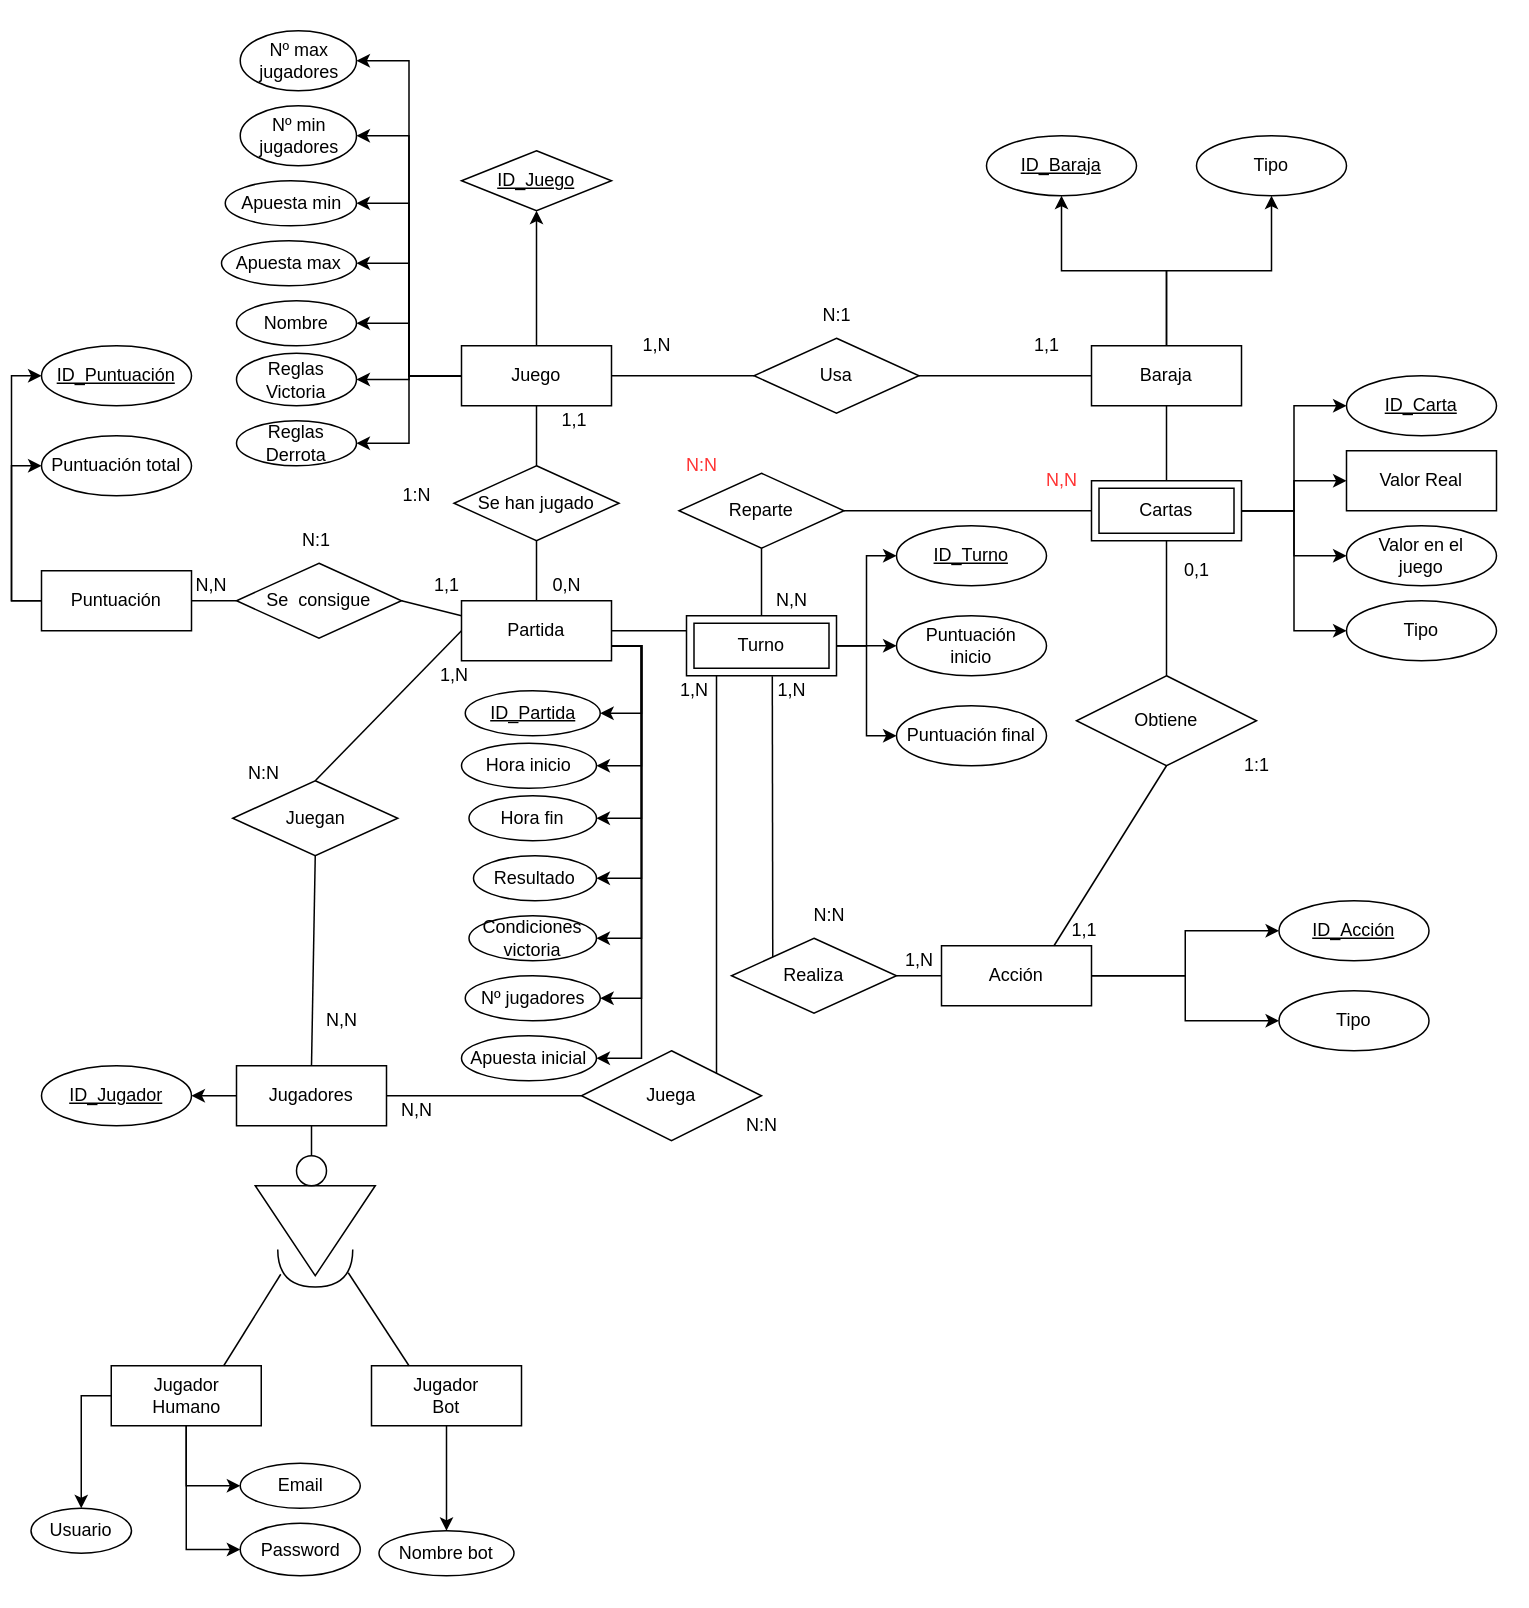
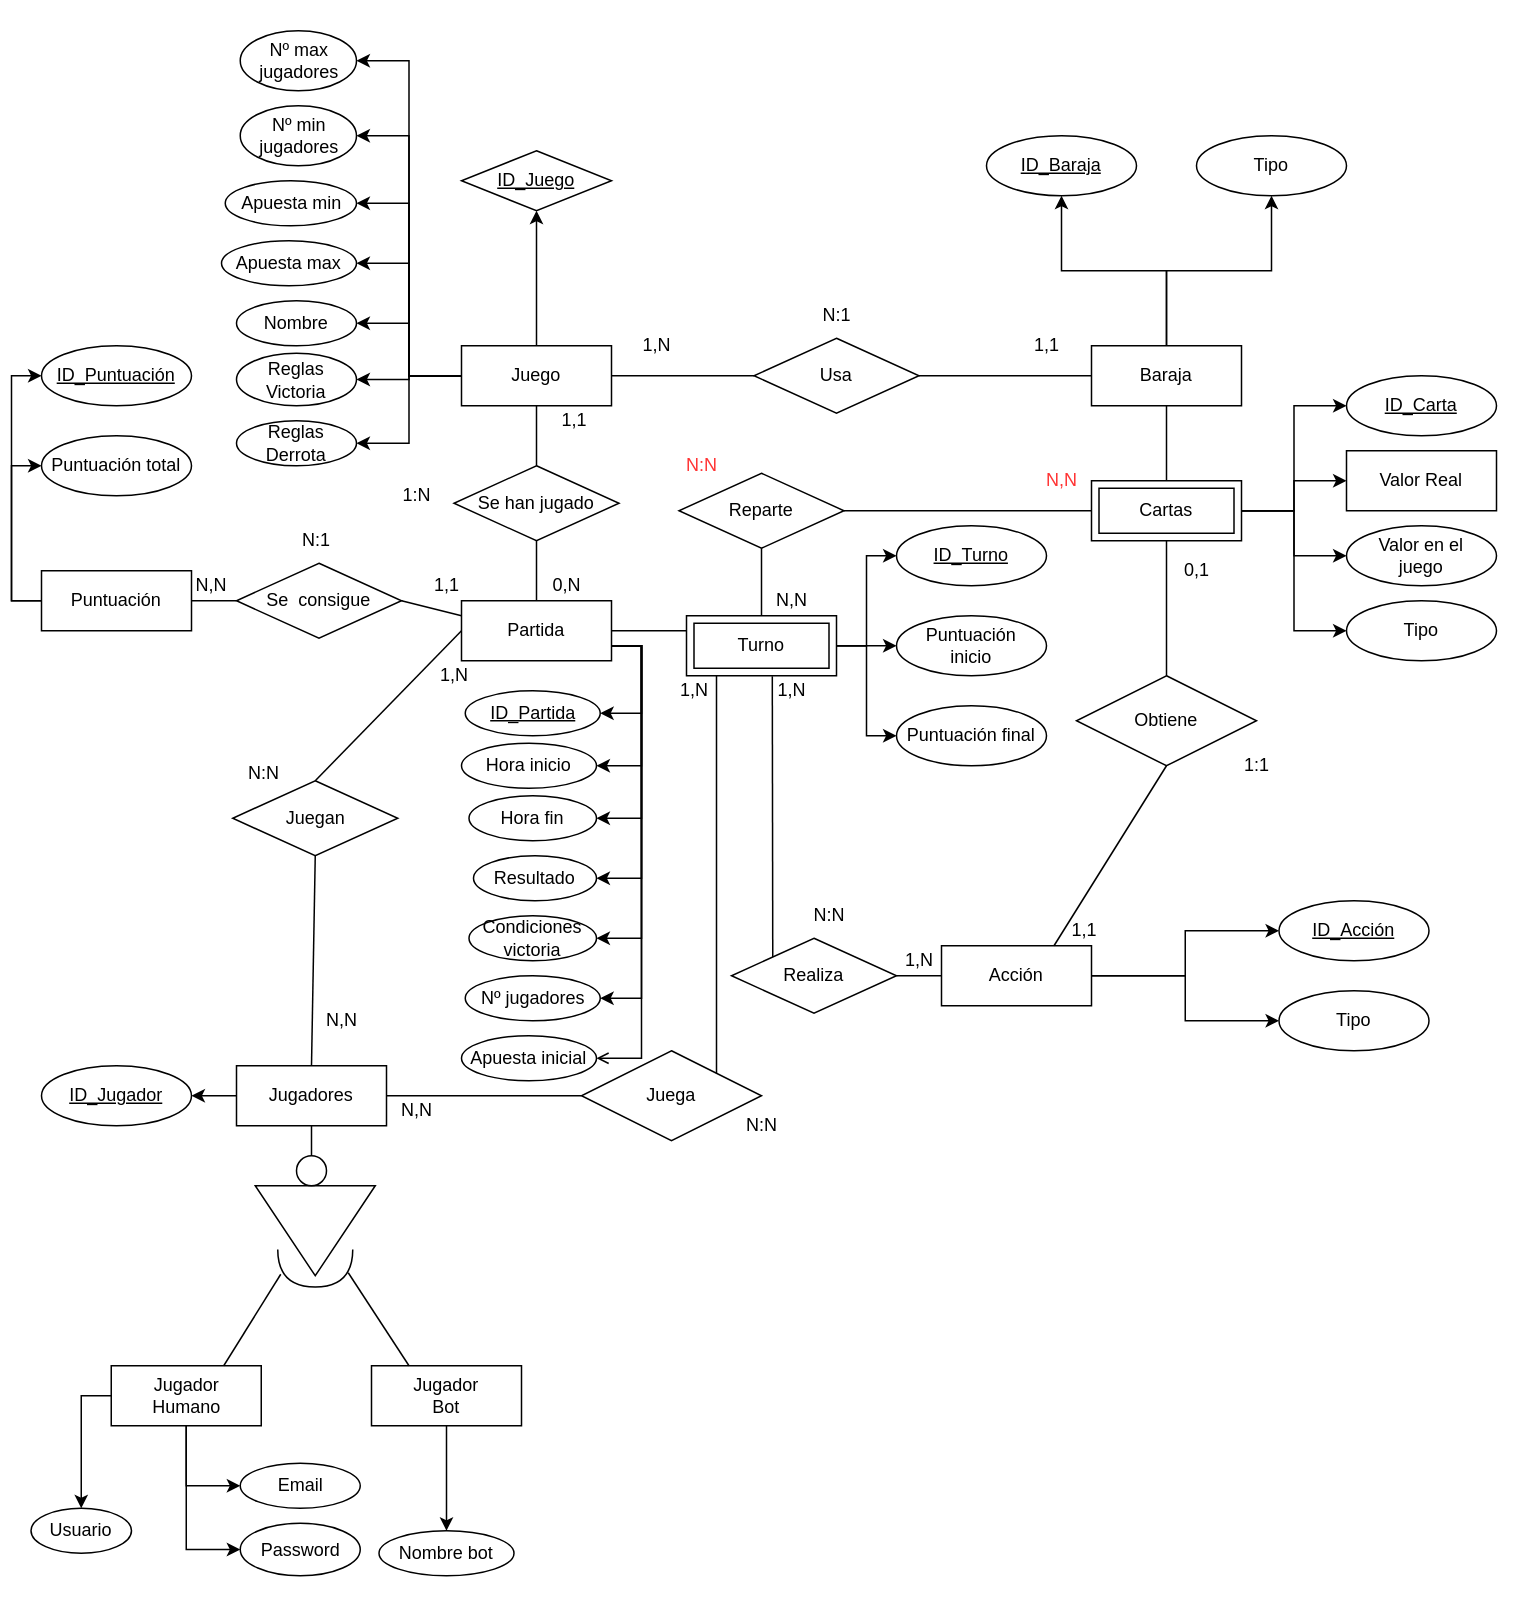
(608, 1058) -> (605, 1058)
